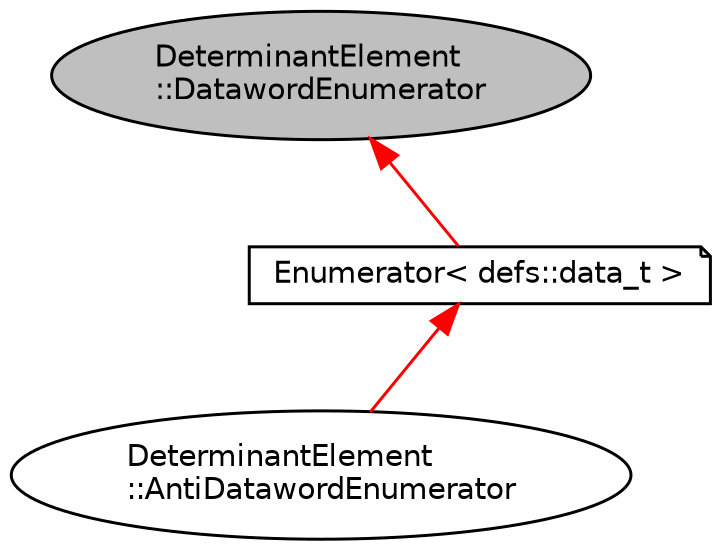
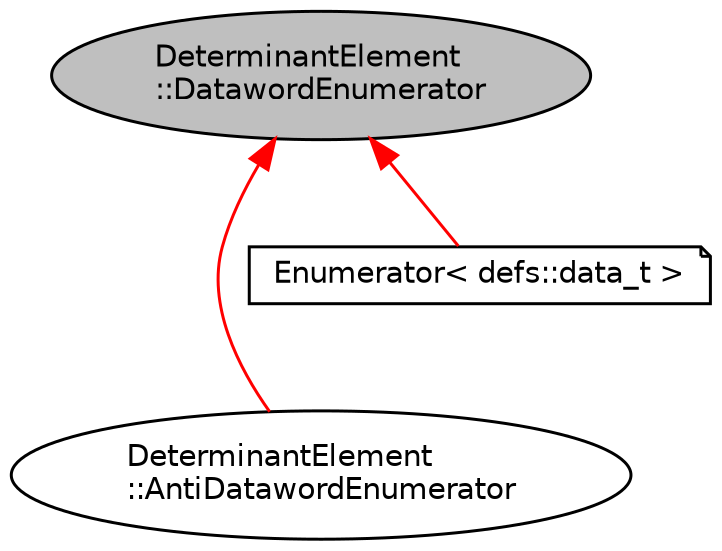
(405, 370) -> (219, 290)
